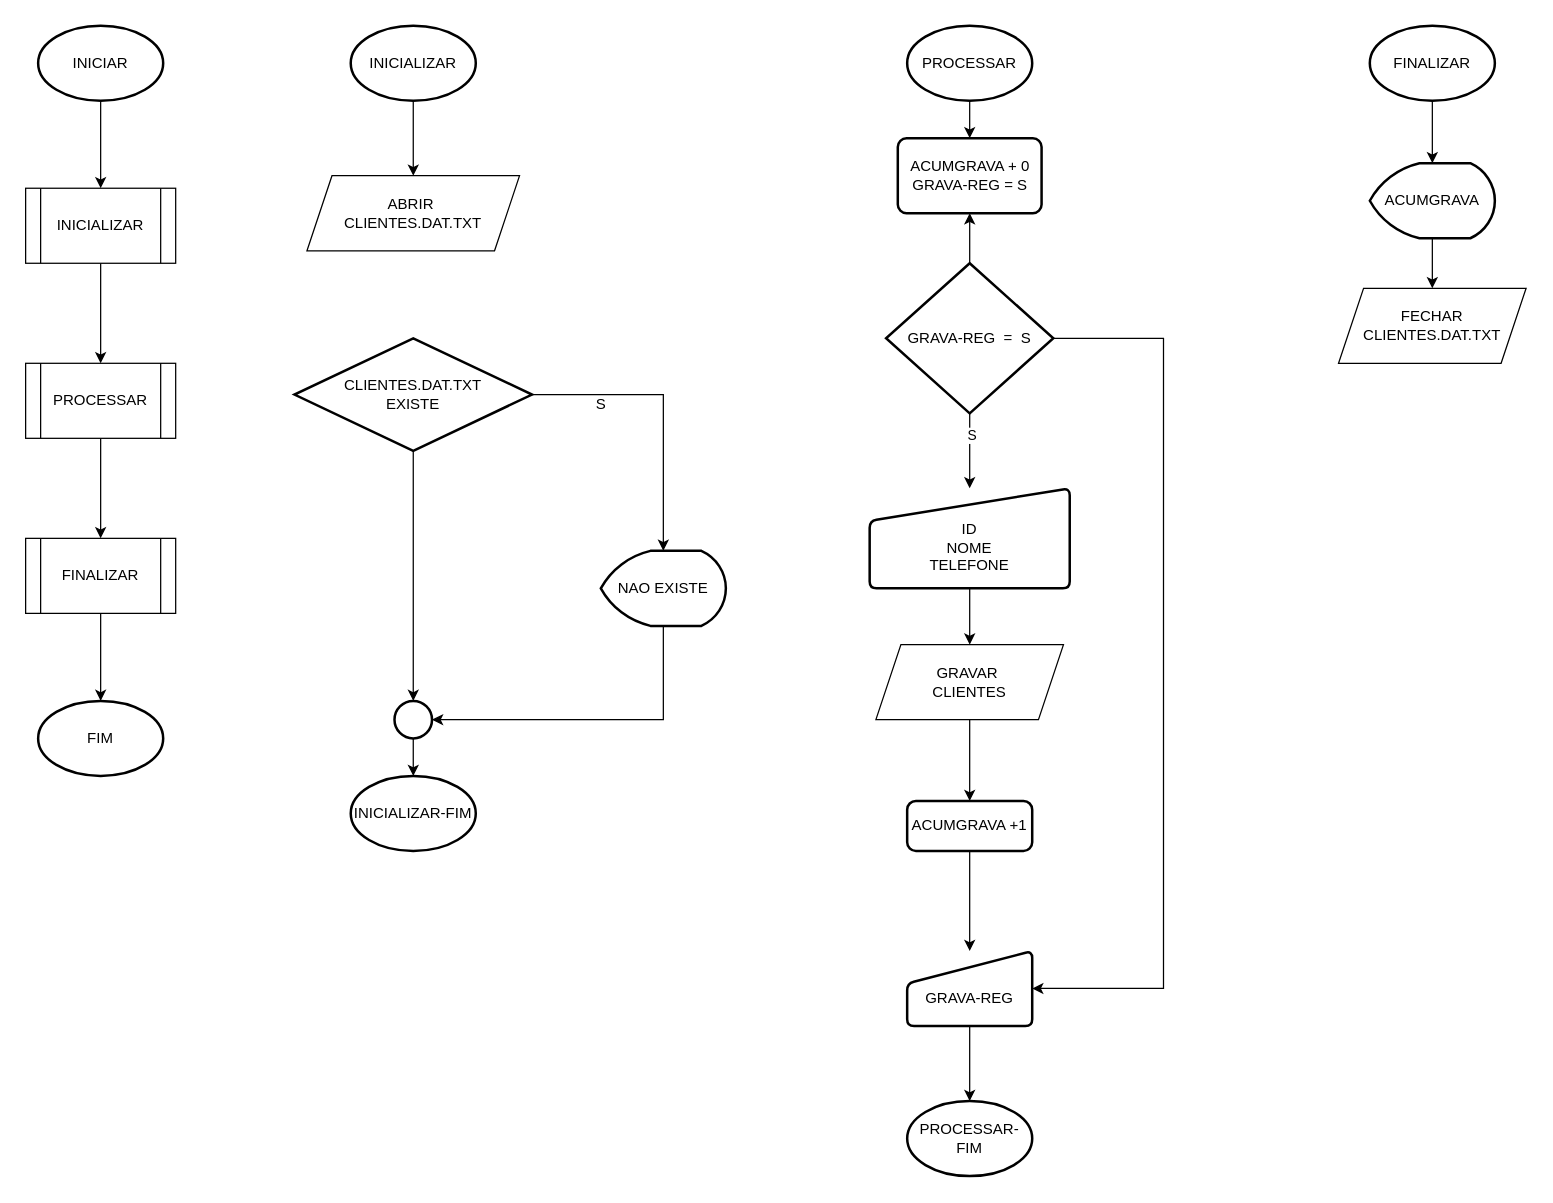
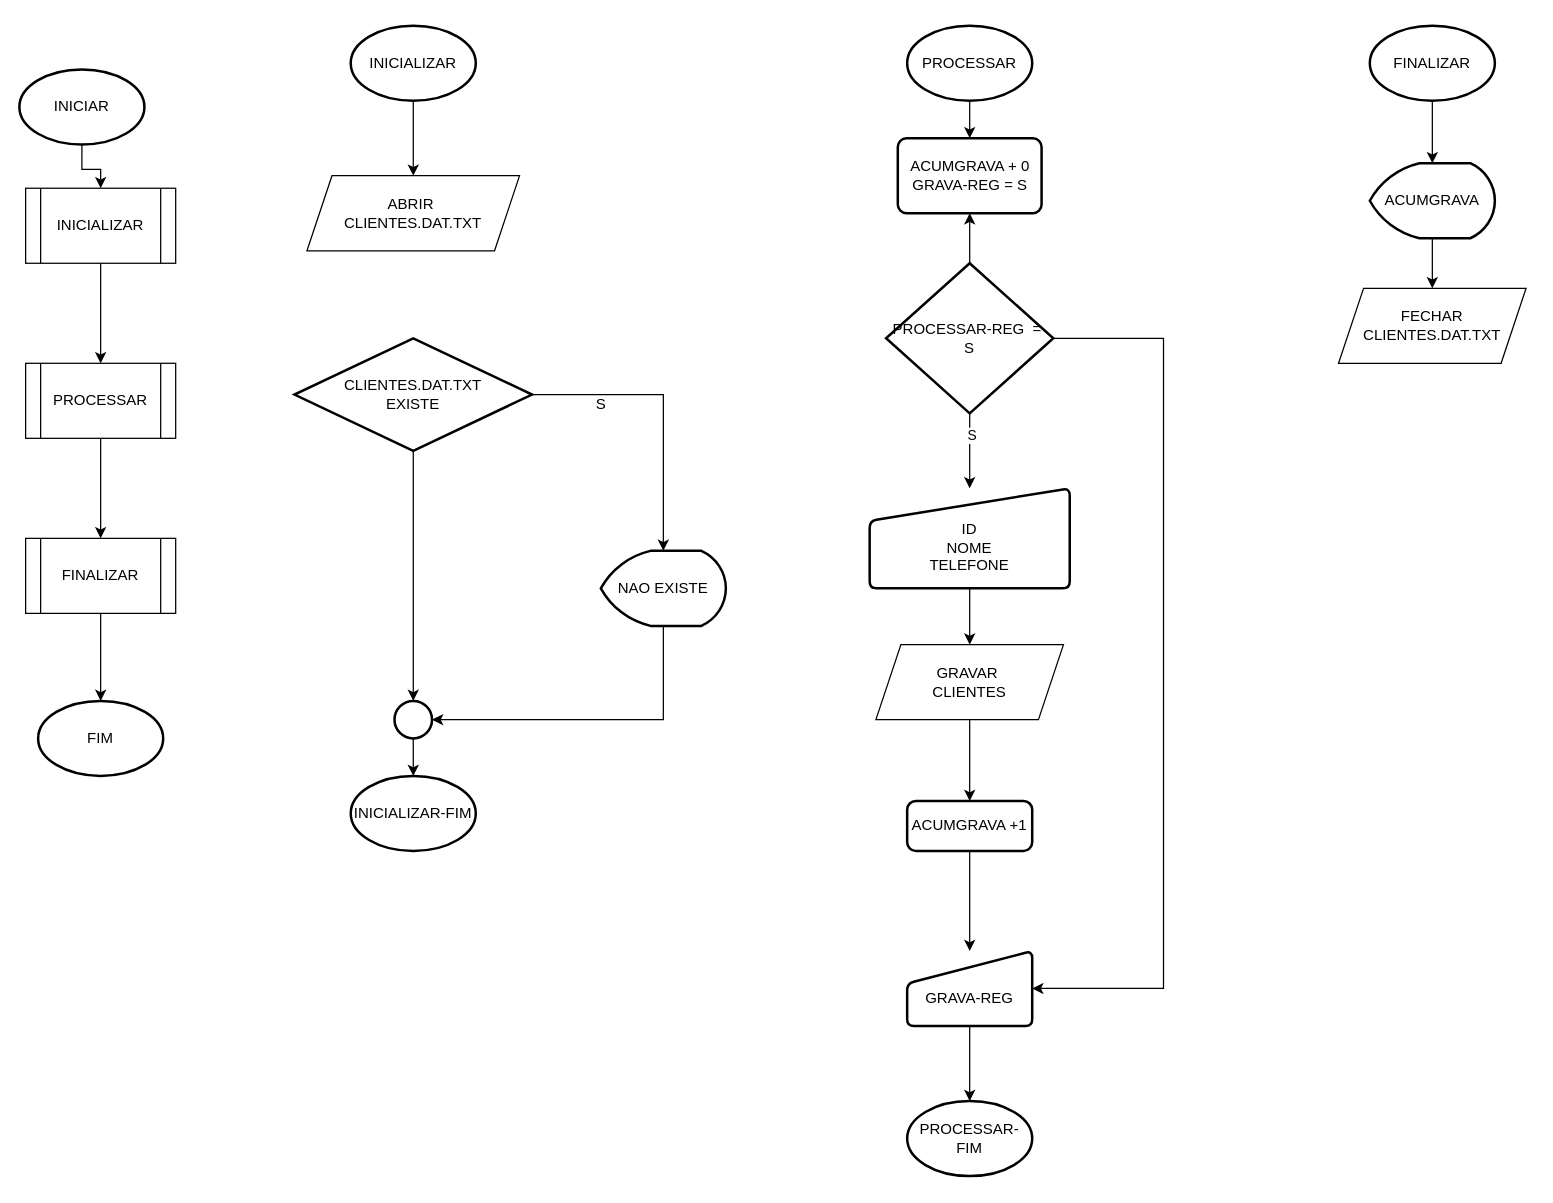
(101, 63) -> (82, 107)
(969, 338) -> (969, 338)
